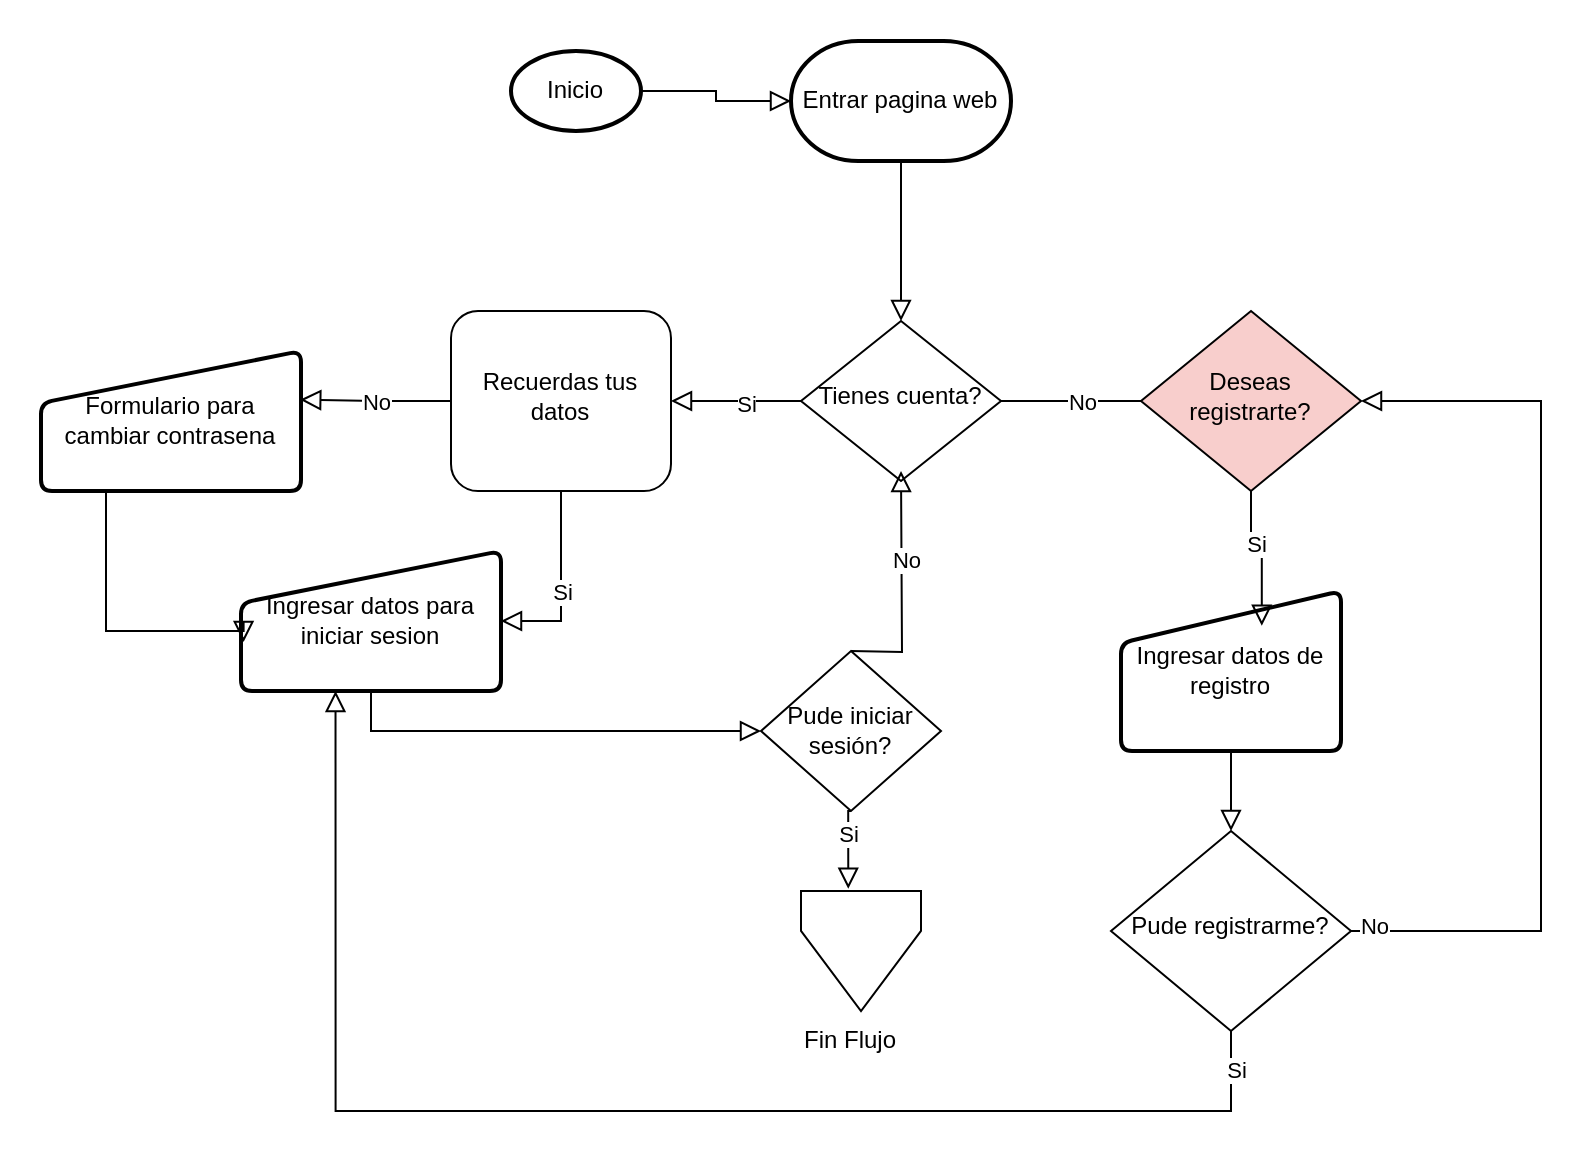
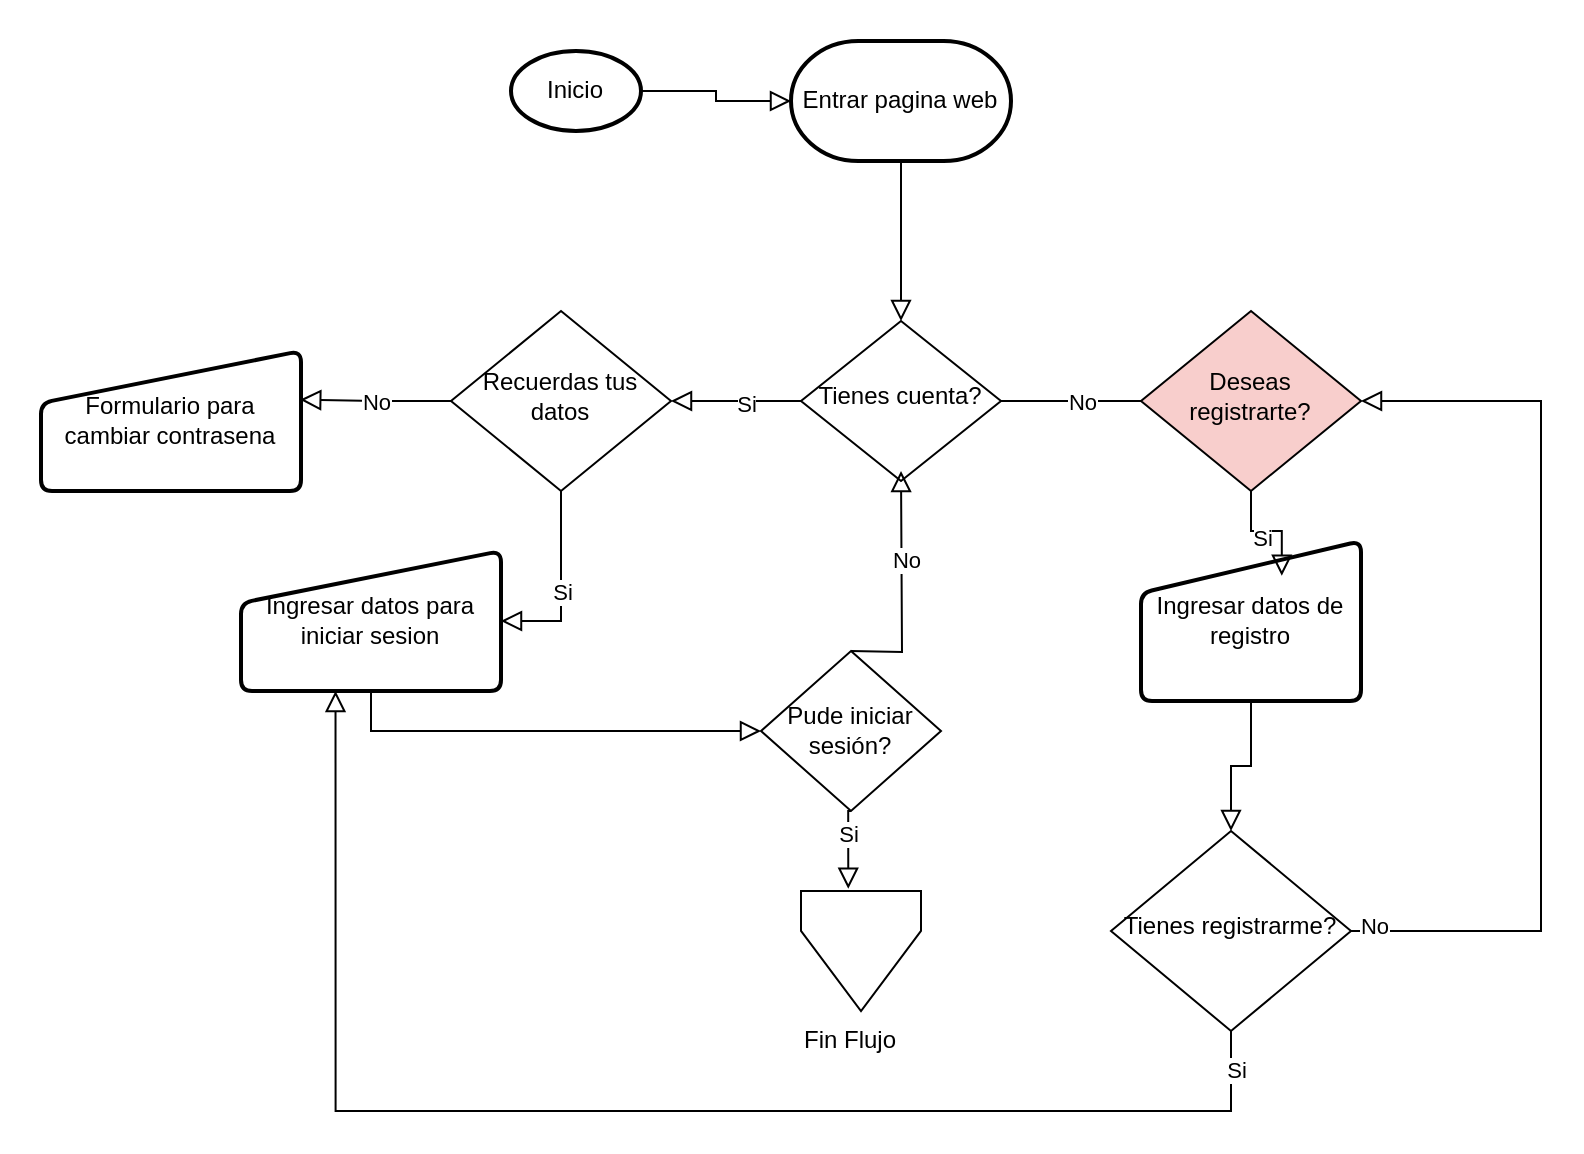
(561, 401) -> (561, 401)
(109, 631) -> none
(1231, 671) -> (1251, 621)
(1231, 927) -> (1231, 927)
